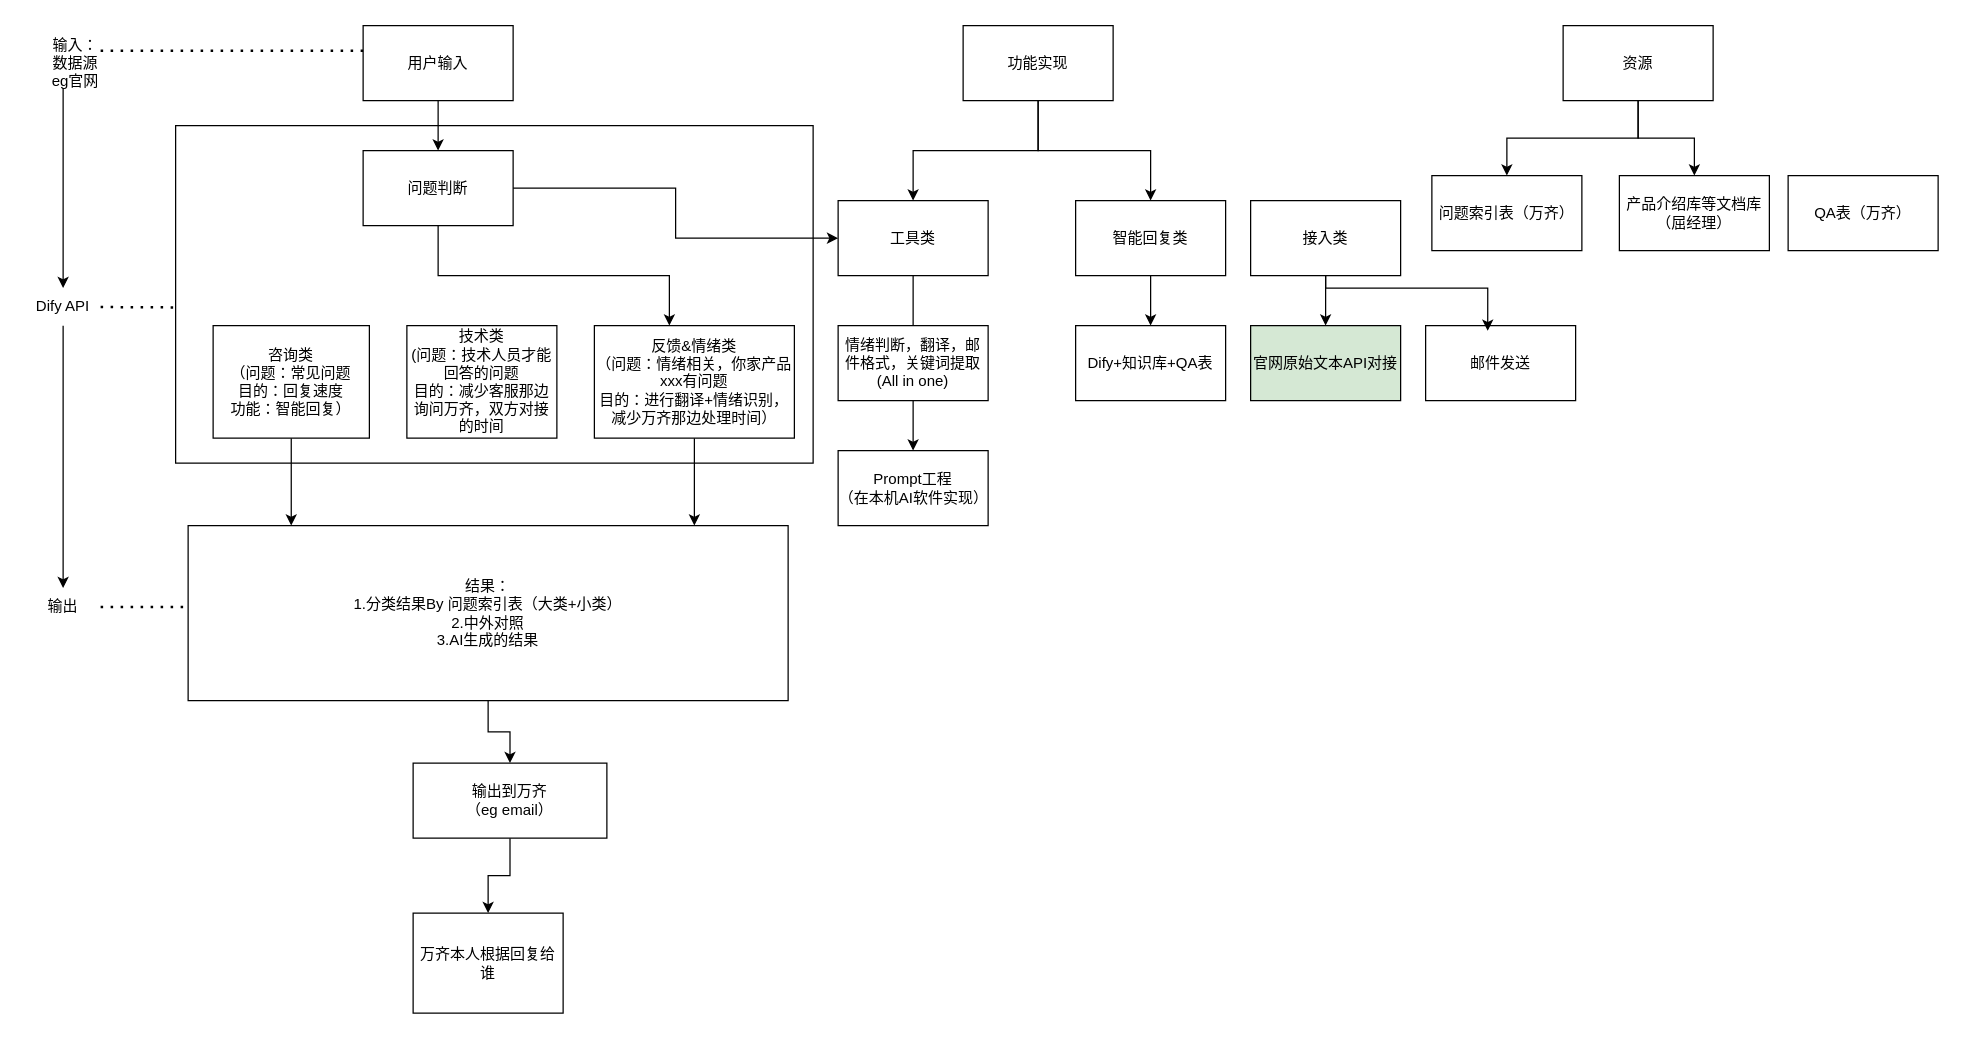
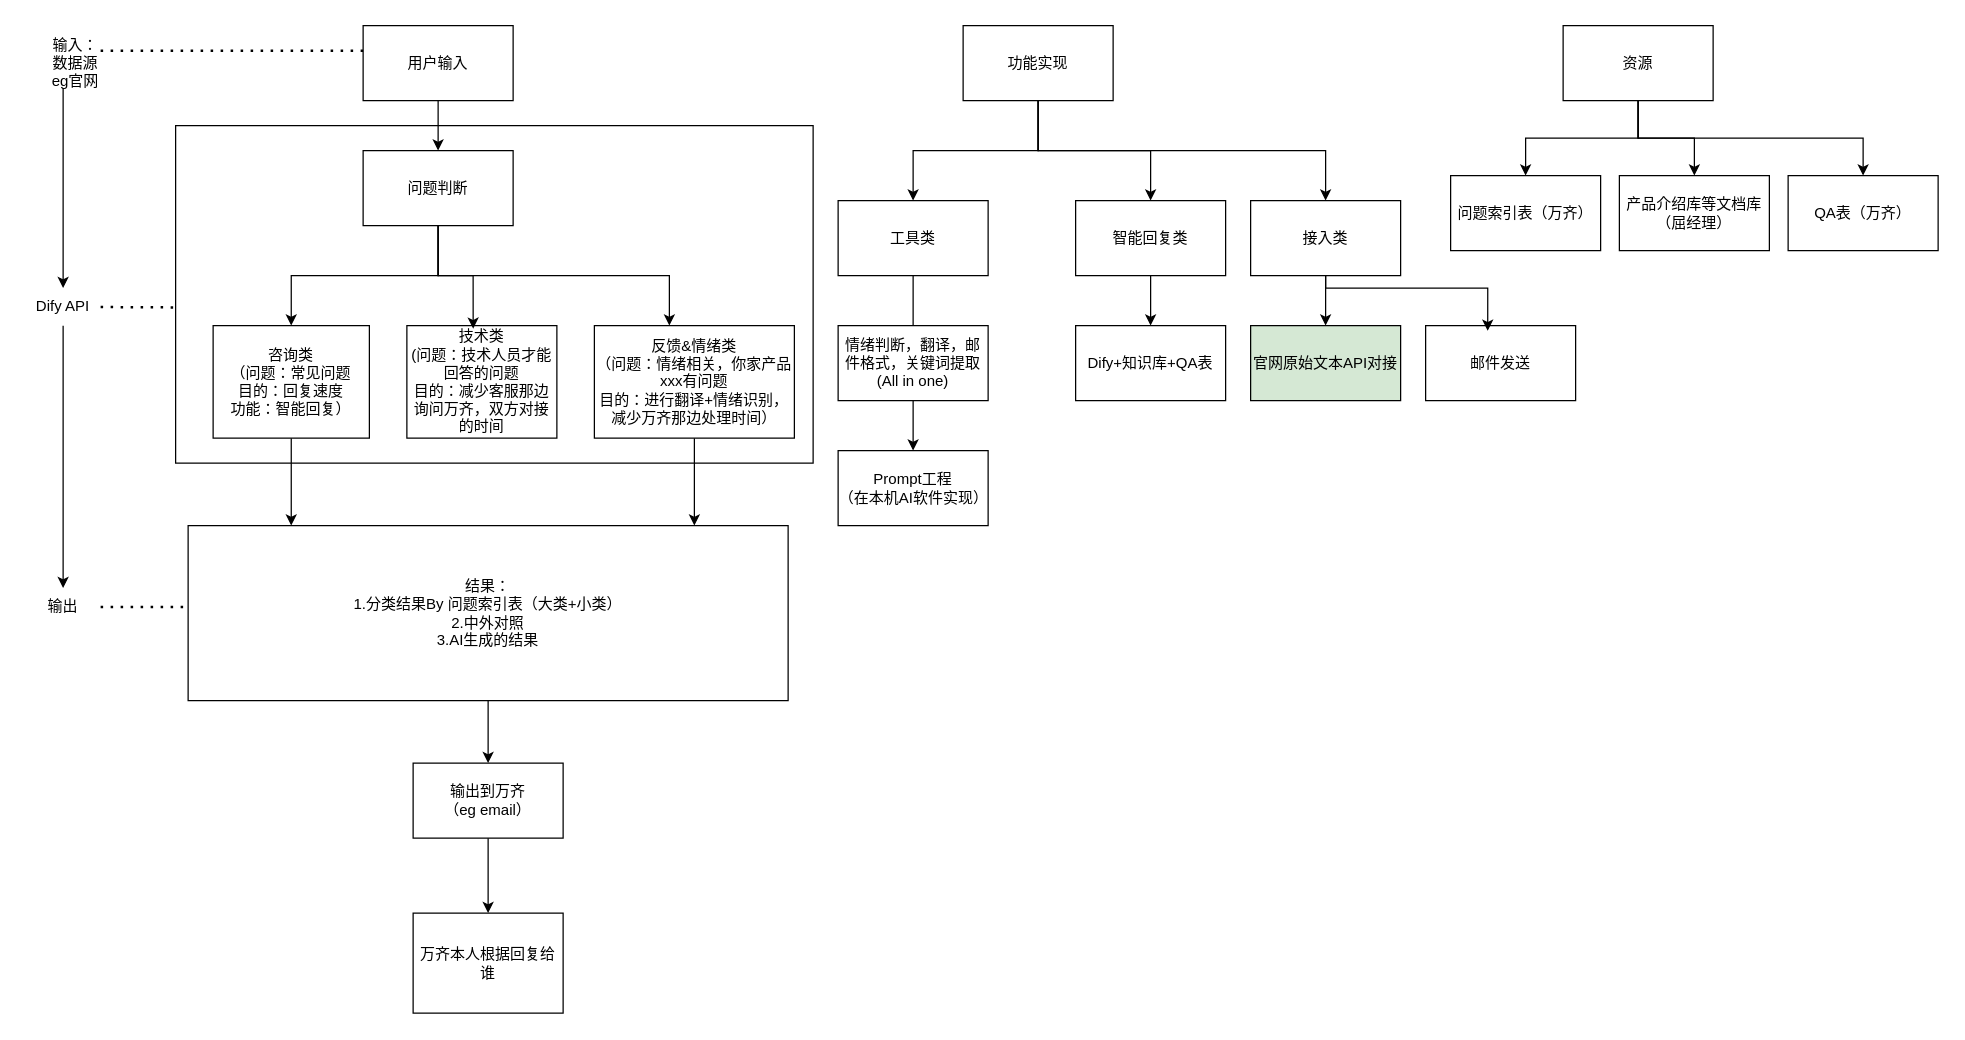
none -> (1794, 138)
none -> (1261, 151)
(676, 209) -> (473, 299)
(1507, 213) -> (1526, 213)
none -> (344, 276)
(510, 801) -> (488, 801)
